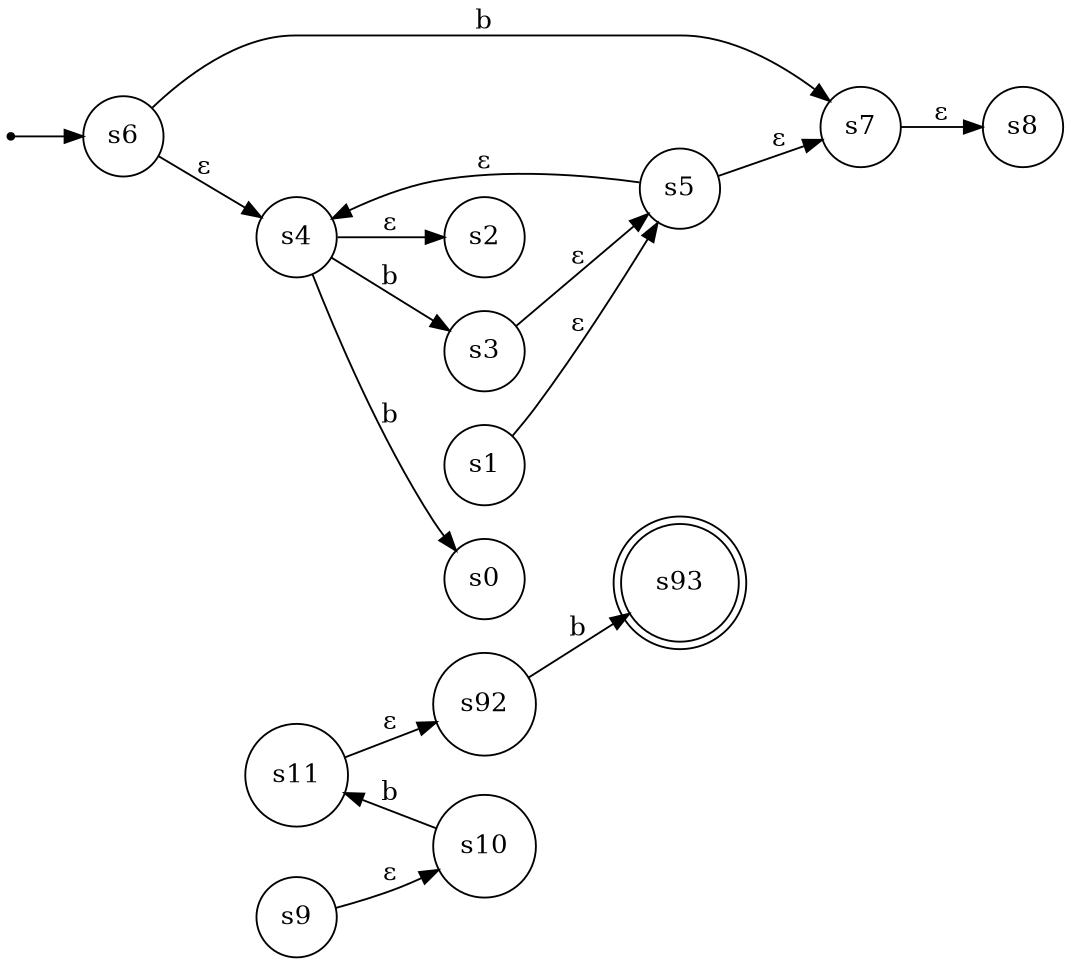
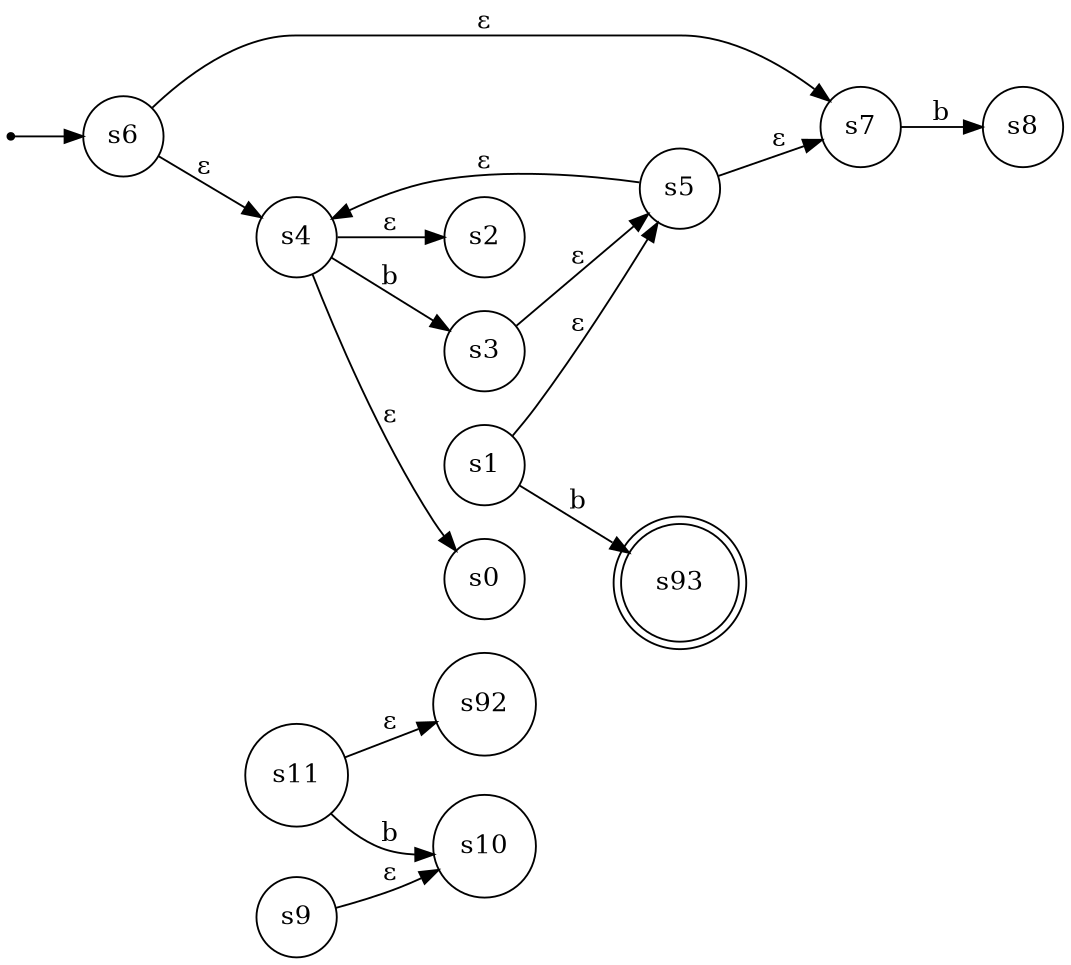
(485, 21) -> (485, 21)
(942, 113) -> (942, 113)
(391, 416) -> (391, 416)
(571, 651) -> (566, 514)
(400, 814) -> (369, 842)
